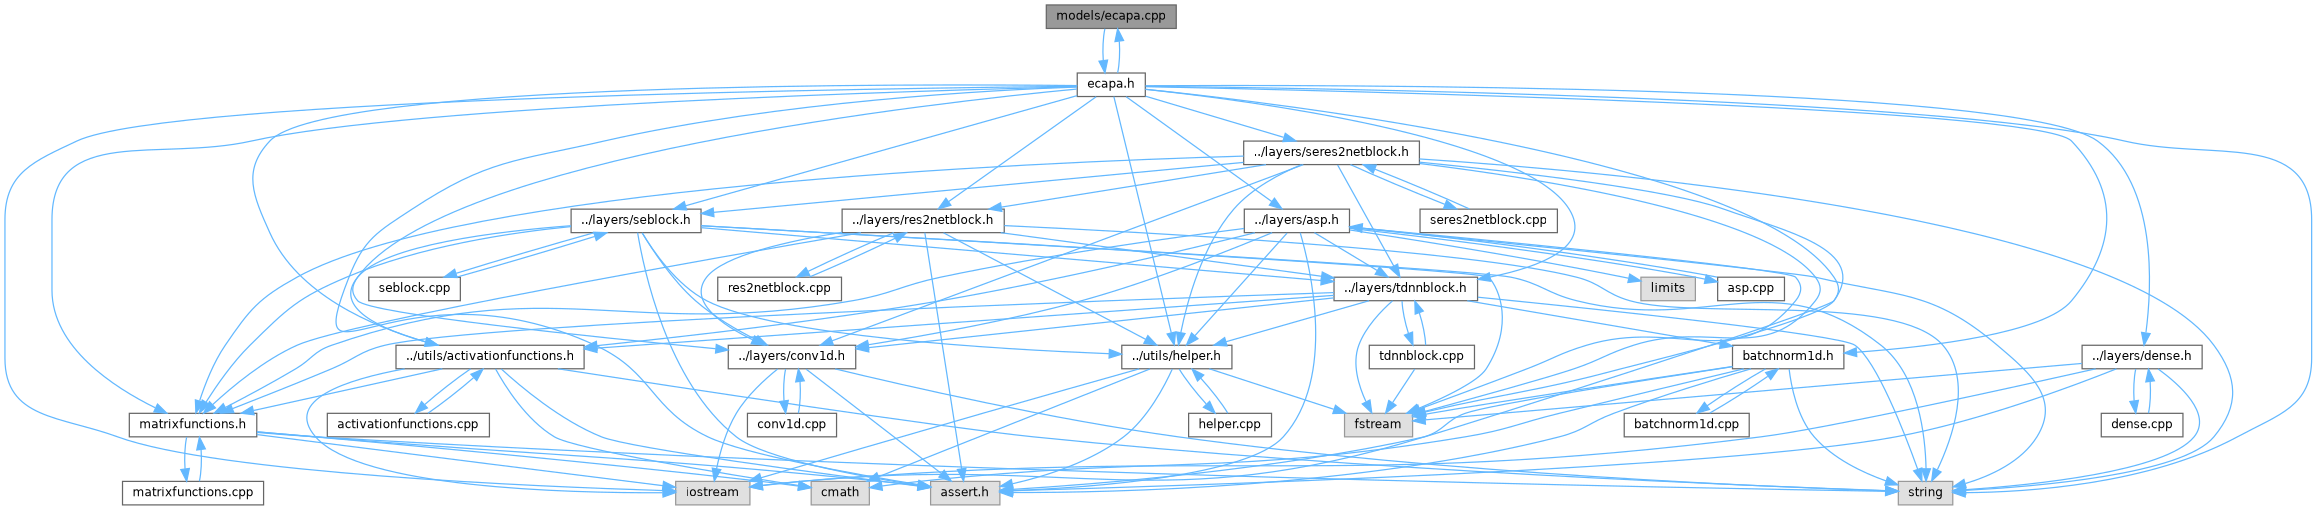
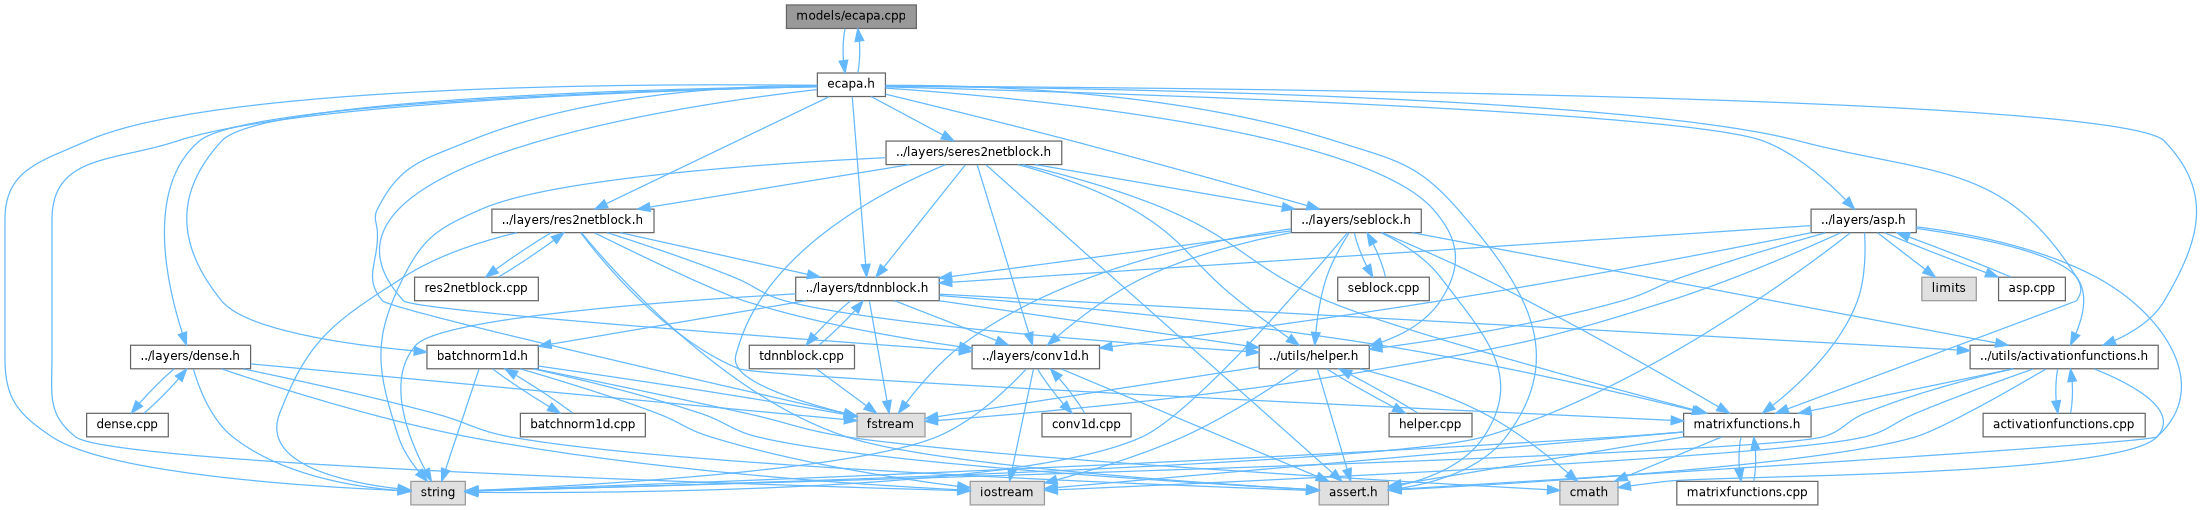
(1489, 221) -> none
